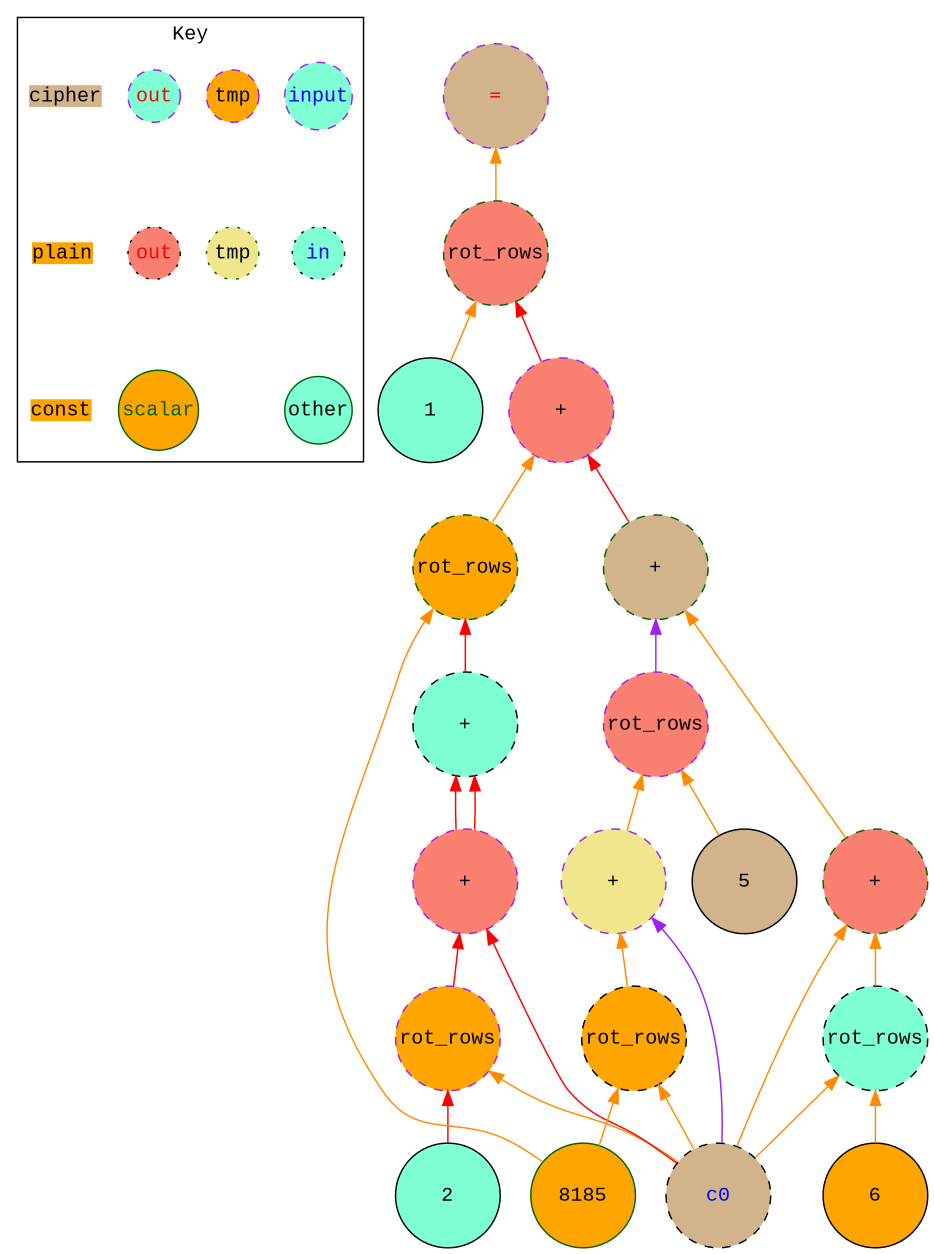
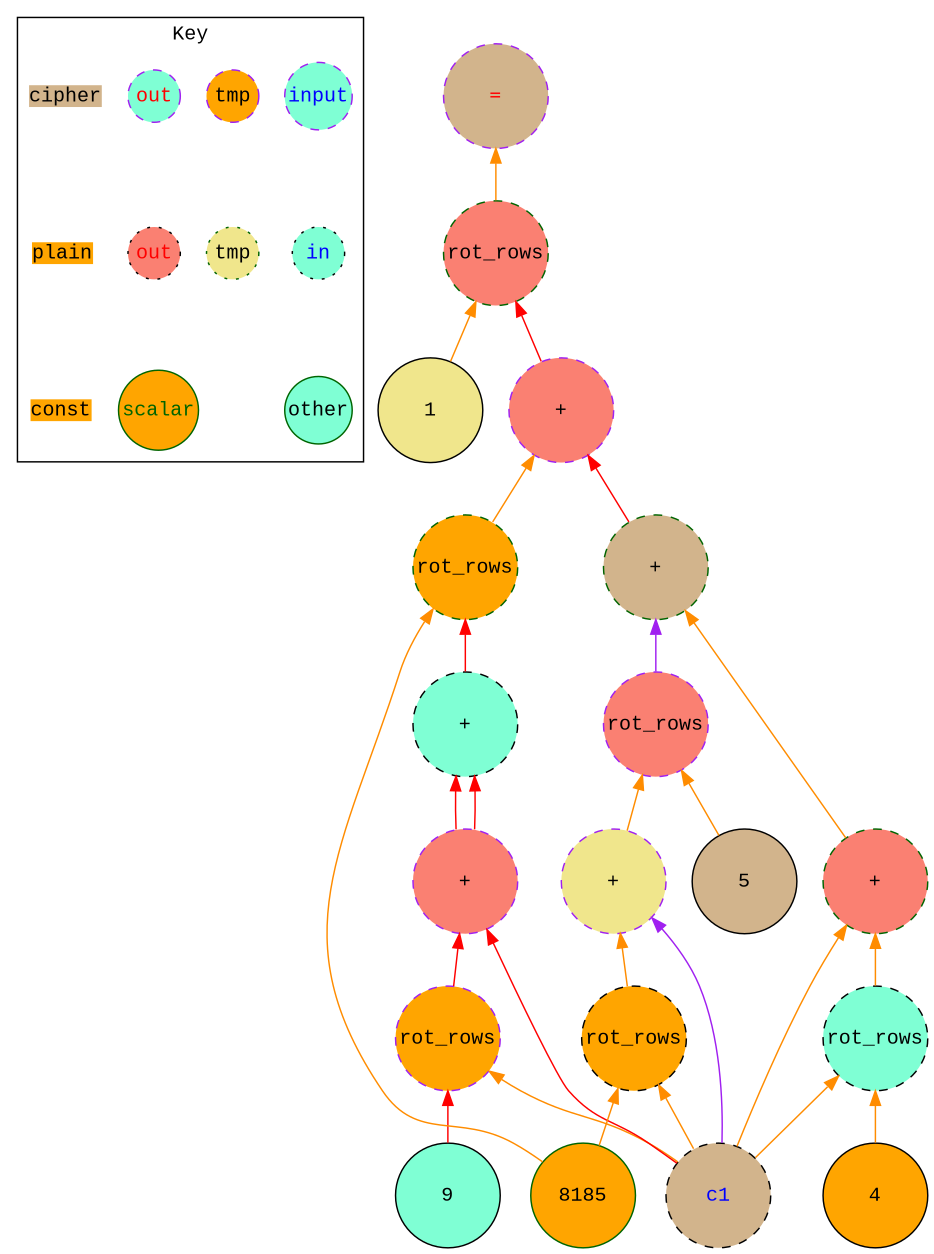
(430, 410) -> (430, 410)
(448, 1195) -> (448, 1195)
(718, 1195) -> (718, 1195)
(875, 1195) -> (875, 1195)
